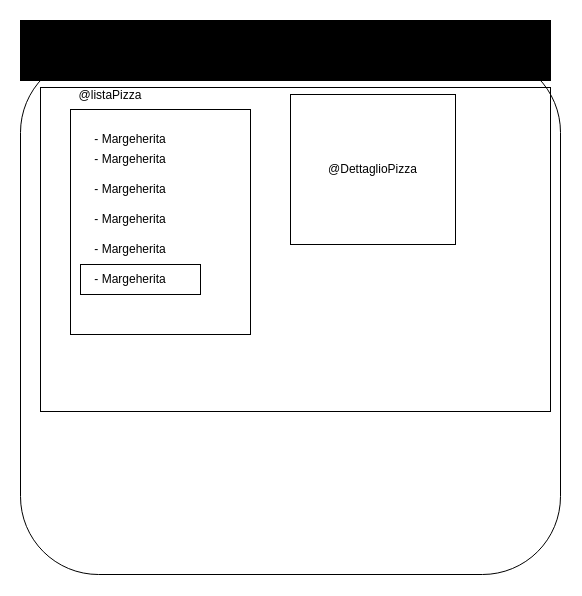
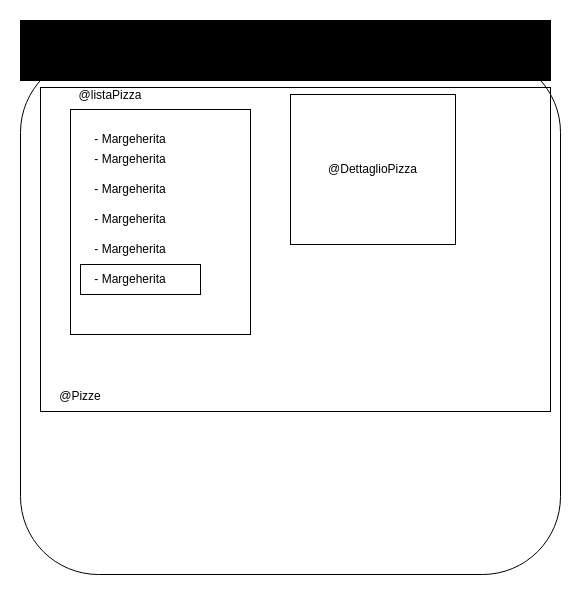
none -> (81, 397)
